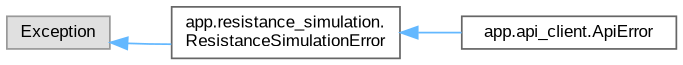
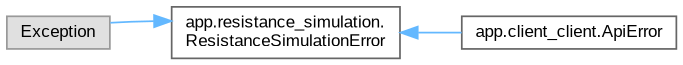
(569, 33) -> (569, 33)
(150, 44) -> (132, 22)
